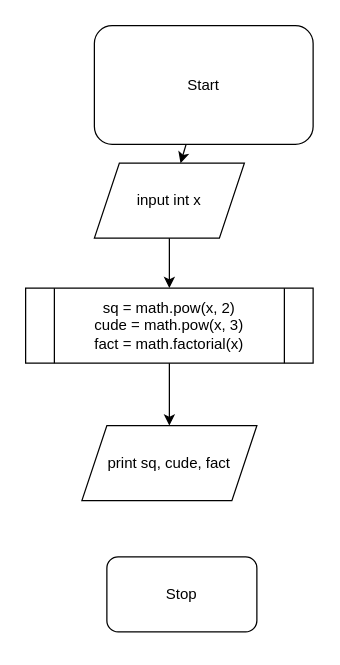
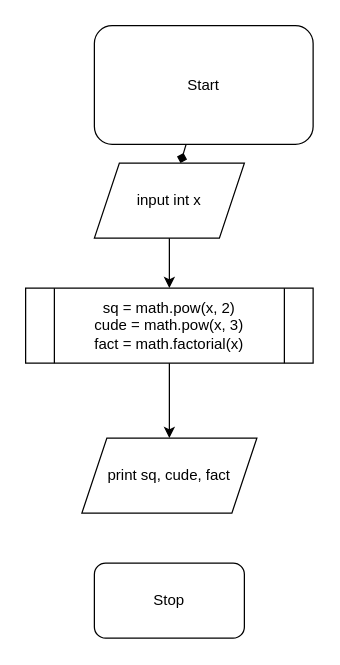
(183, 153) -> (184, 153)
(169, 463) -> (169, 476)
(182, 594) -> (169, 601)
